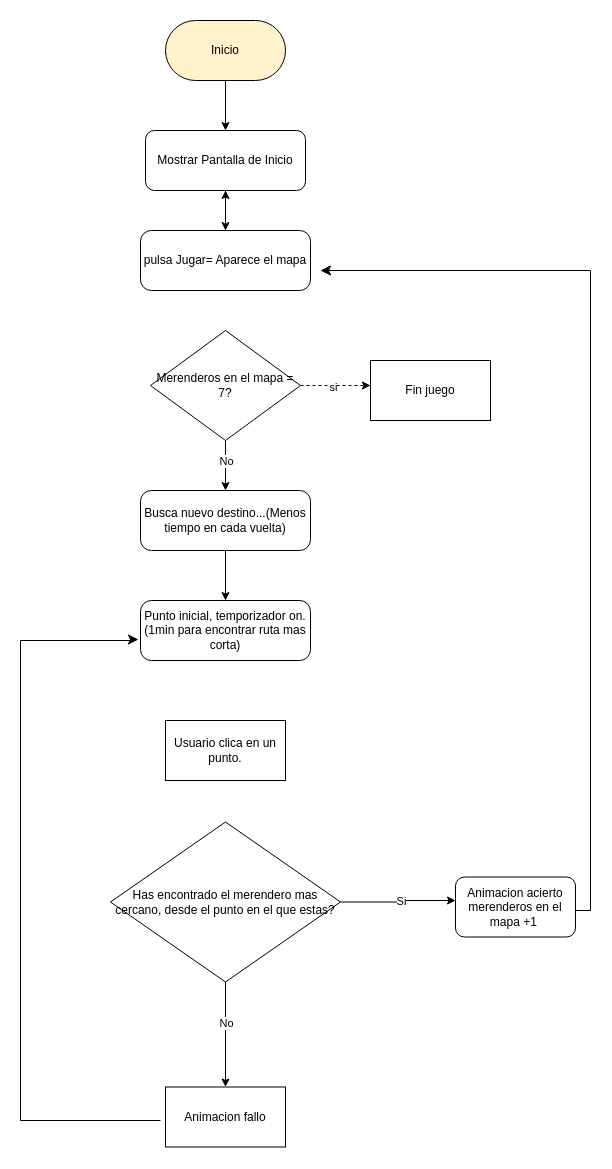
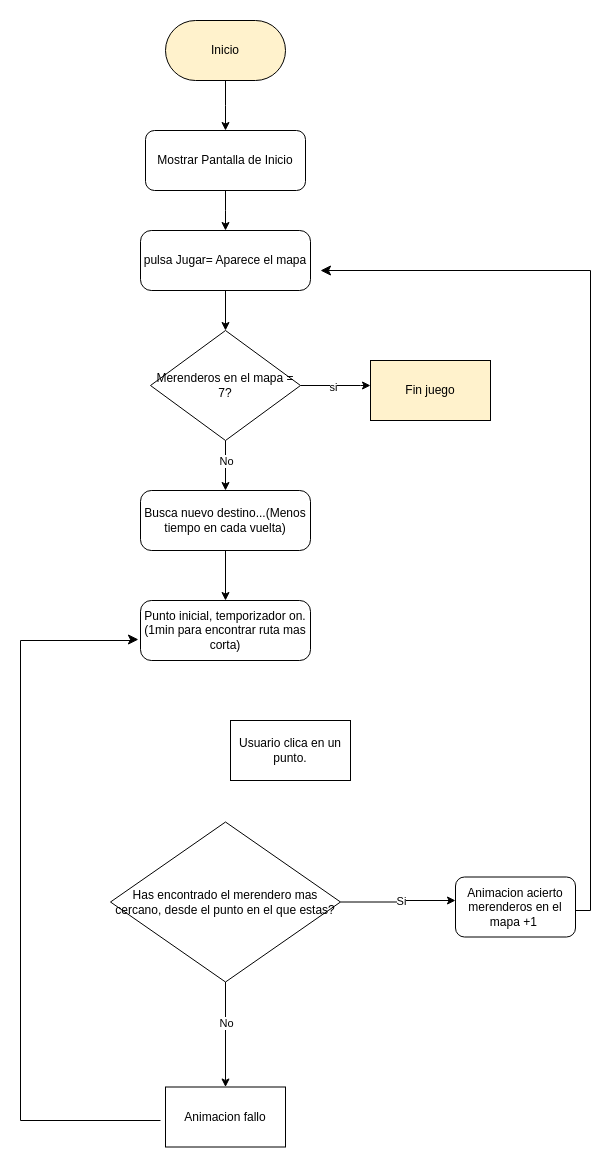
(226, 229) -> (226, 307)
(331, 386) -> (331, 386)
(431, 391) -> (431, 391)
(226, 751) -> (291, 751)
